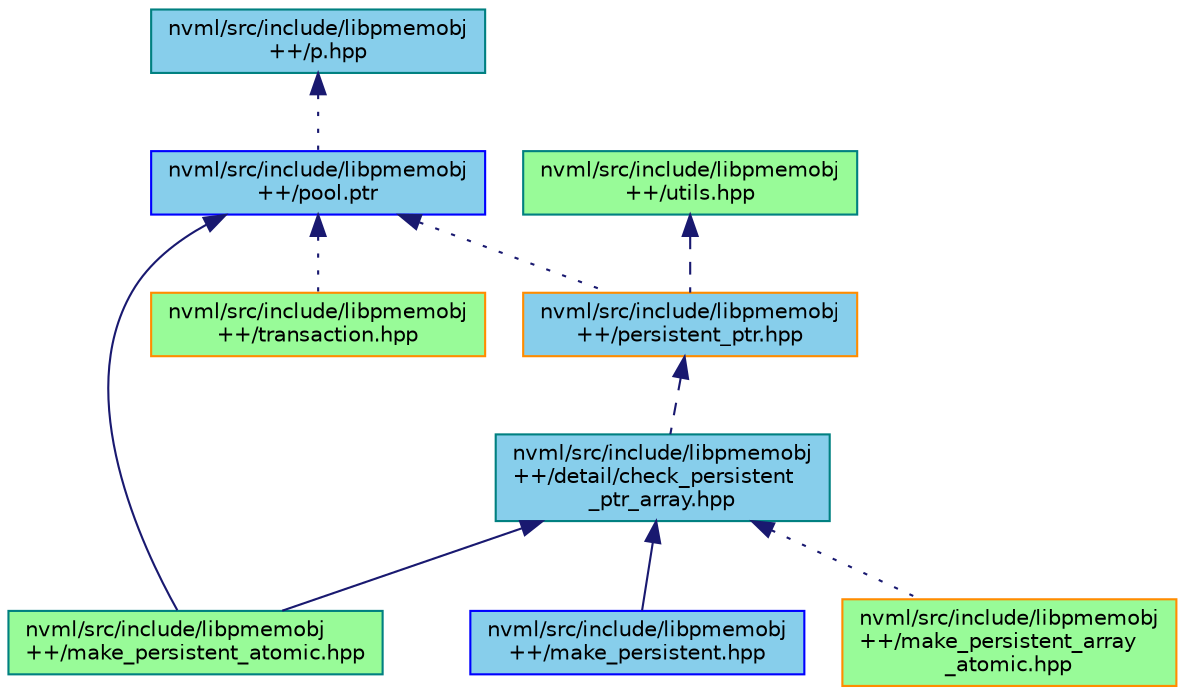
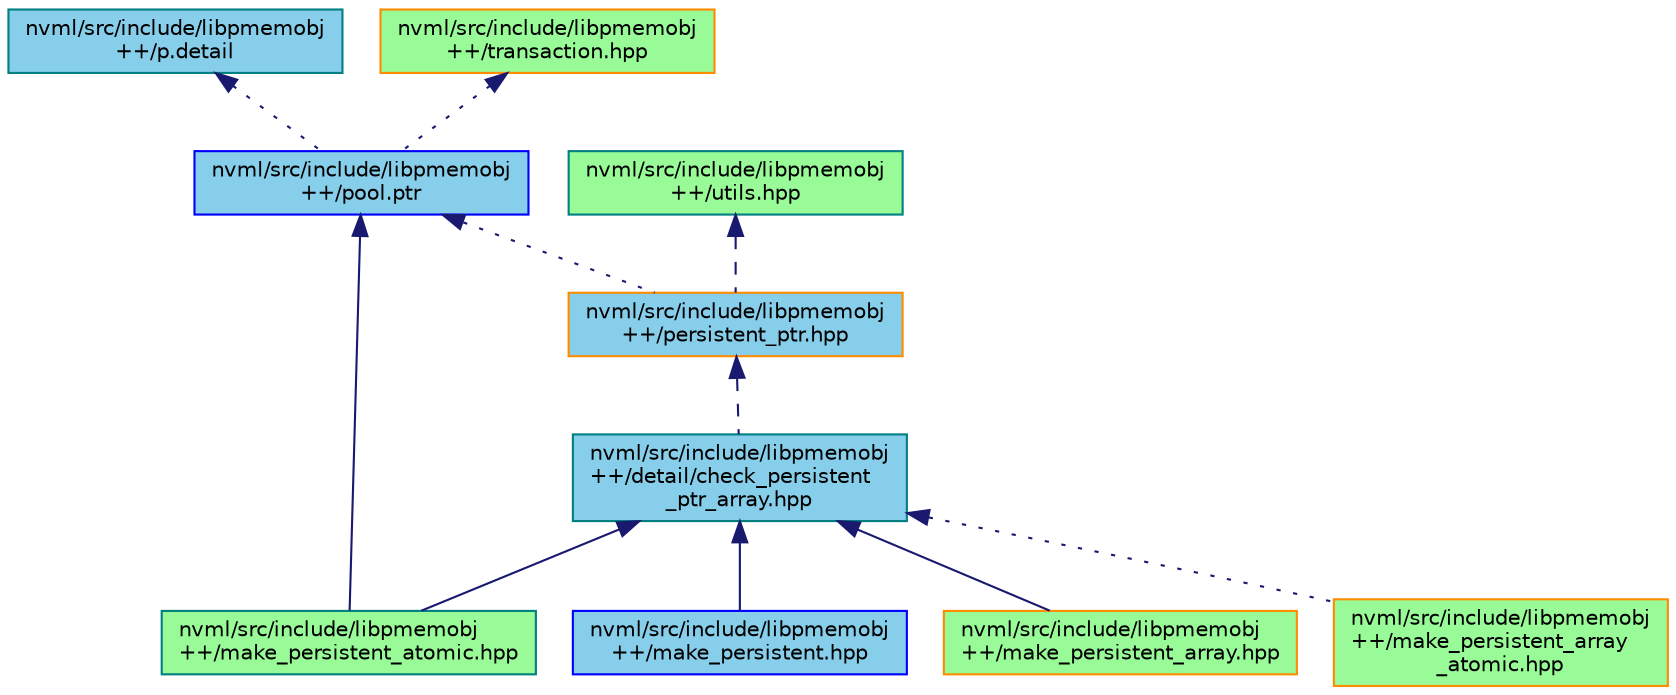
(318, 41) -> (175, 41)
(318, 265) -> (446, 118)
none -> (1120, 643)
